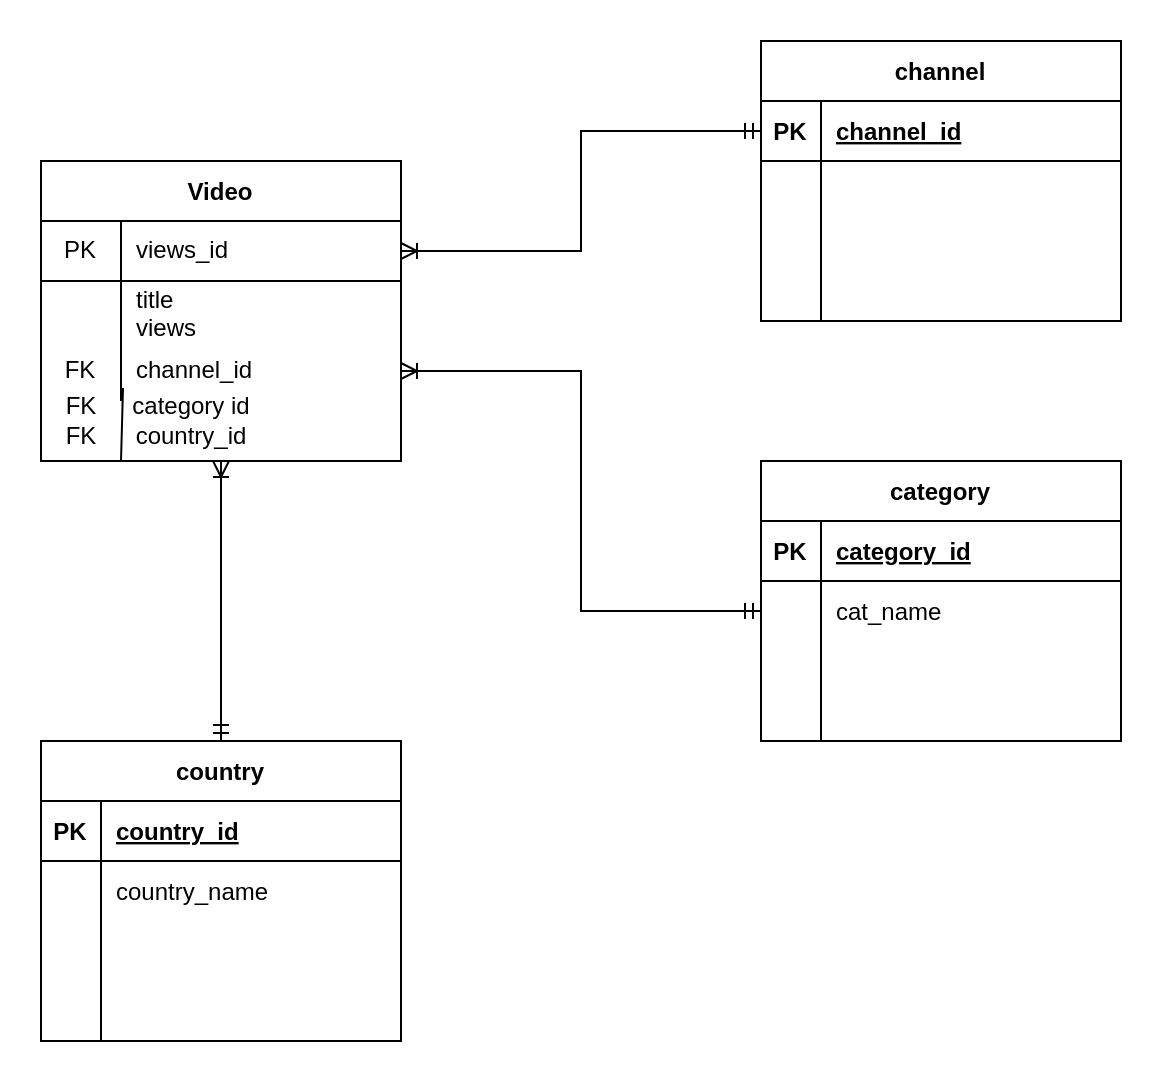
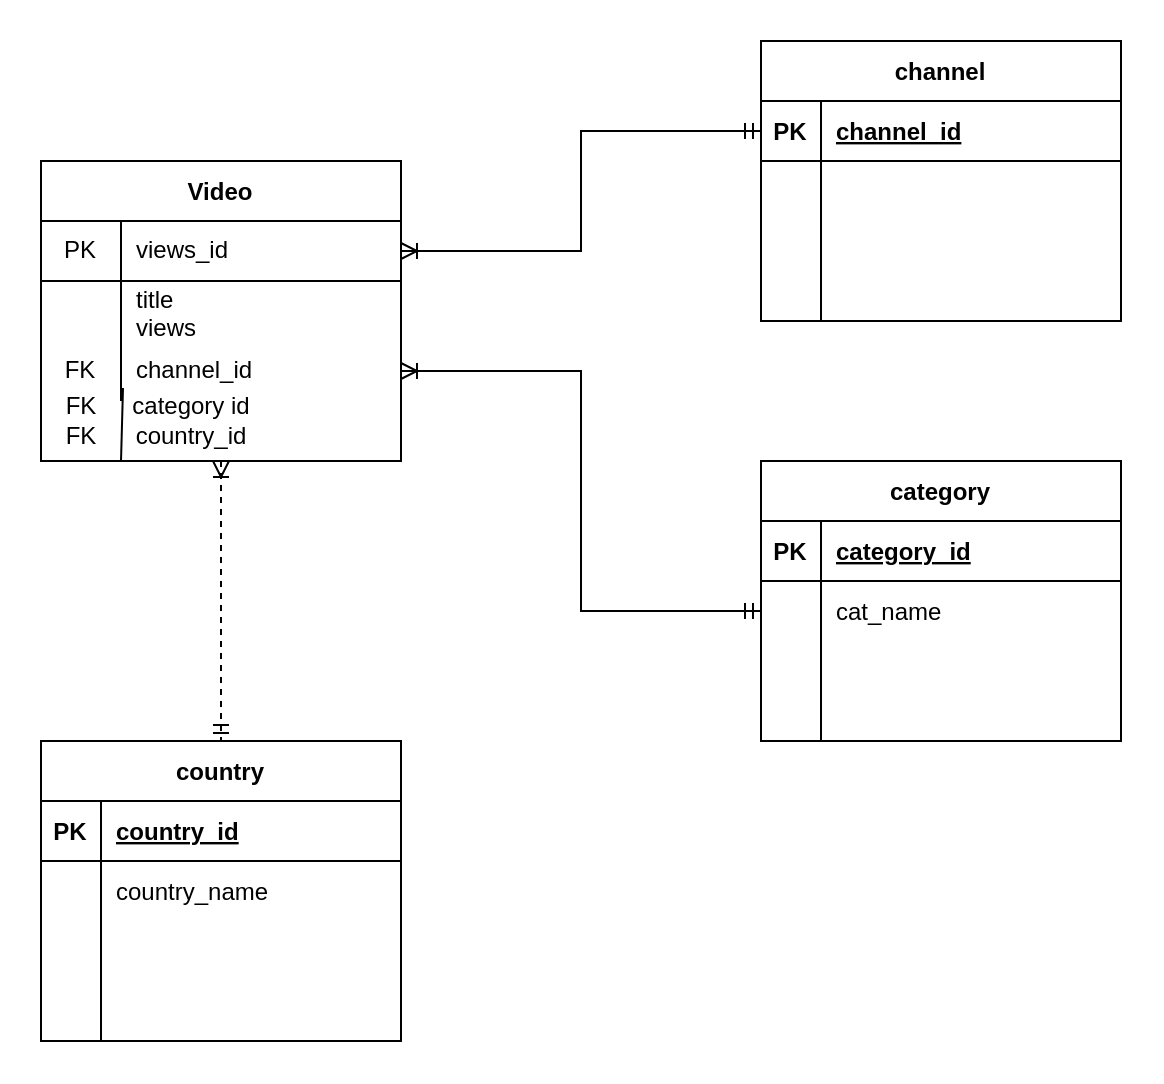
(221, 601) -> (221, 601)
